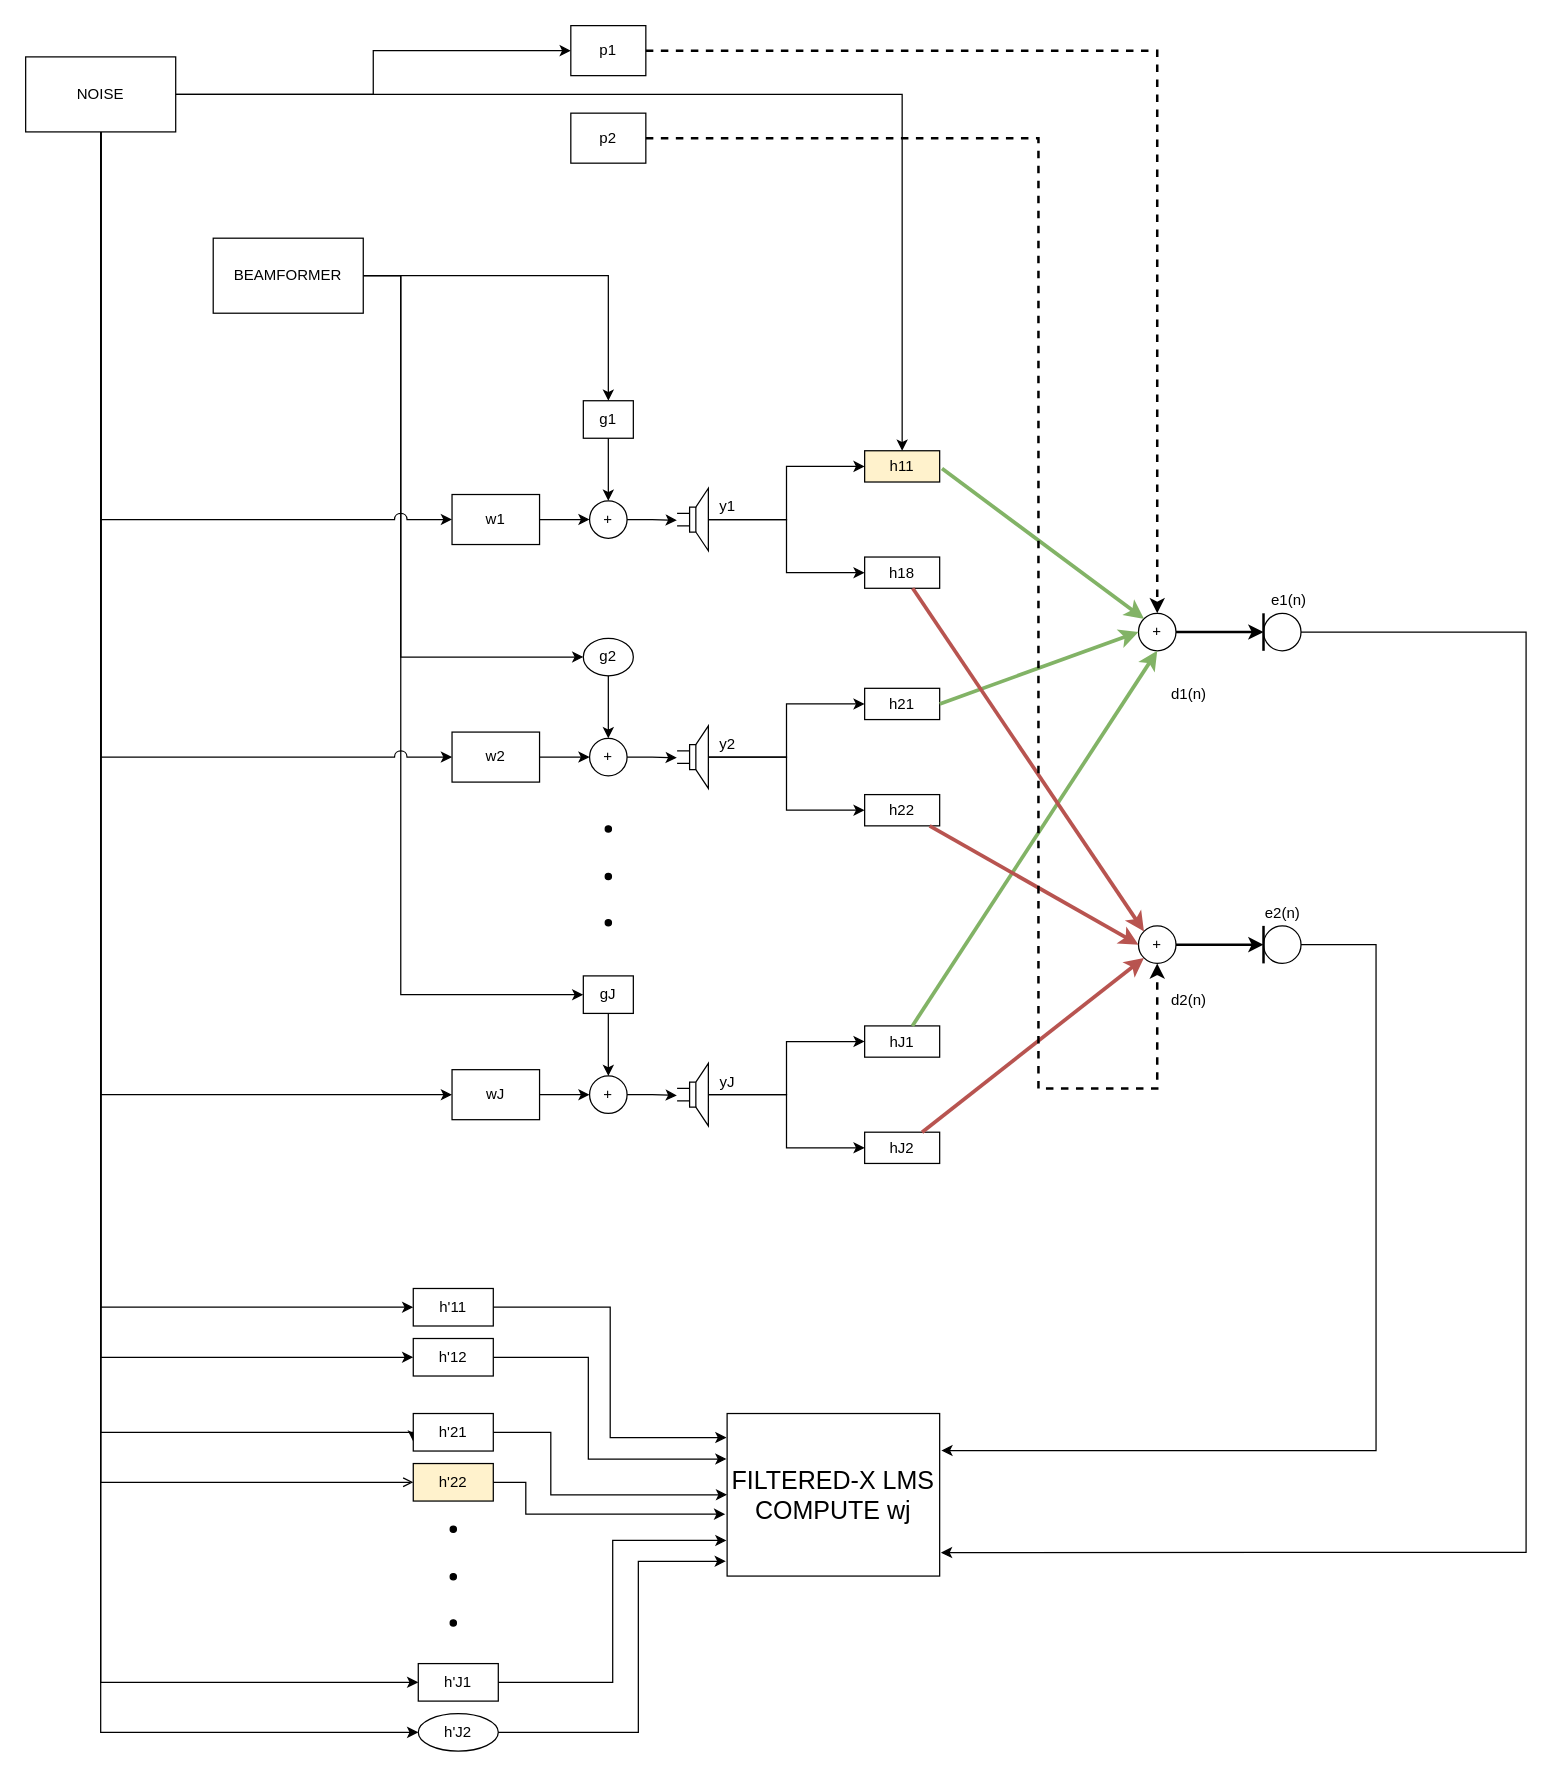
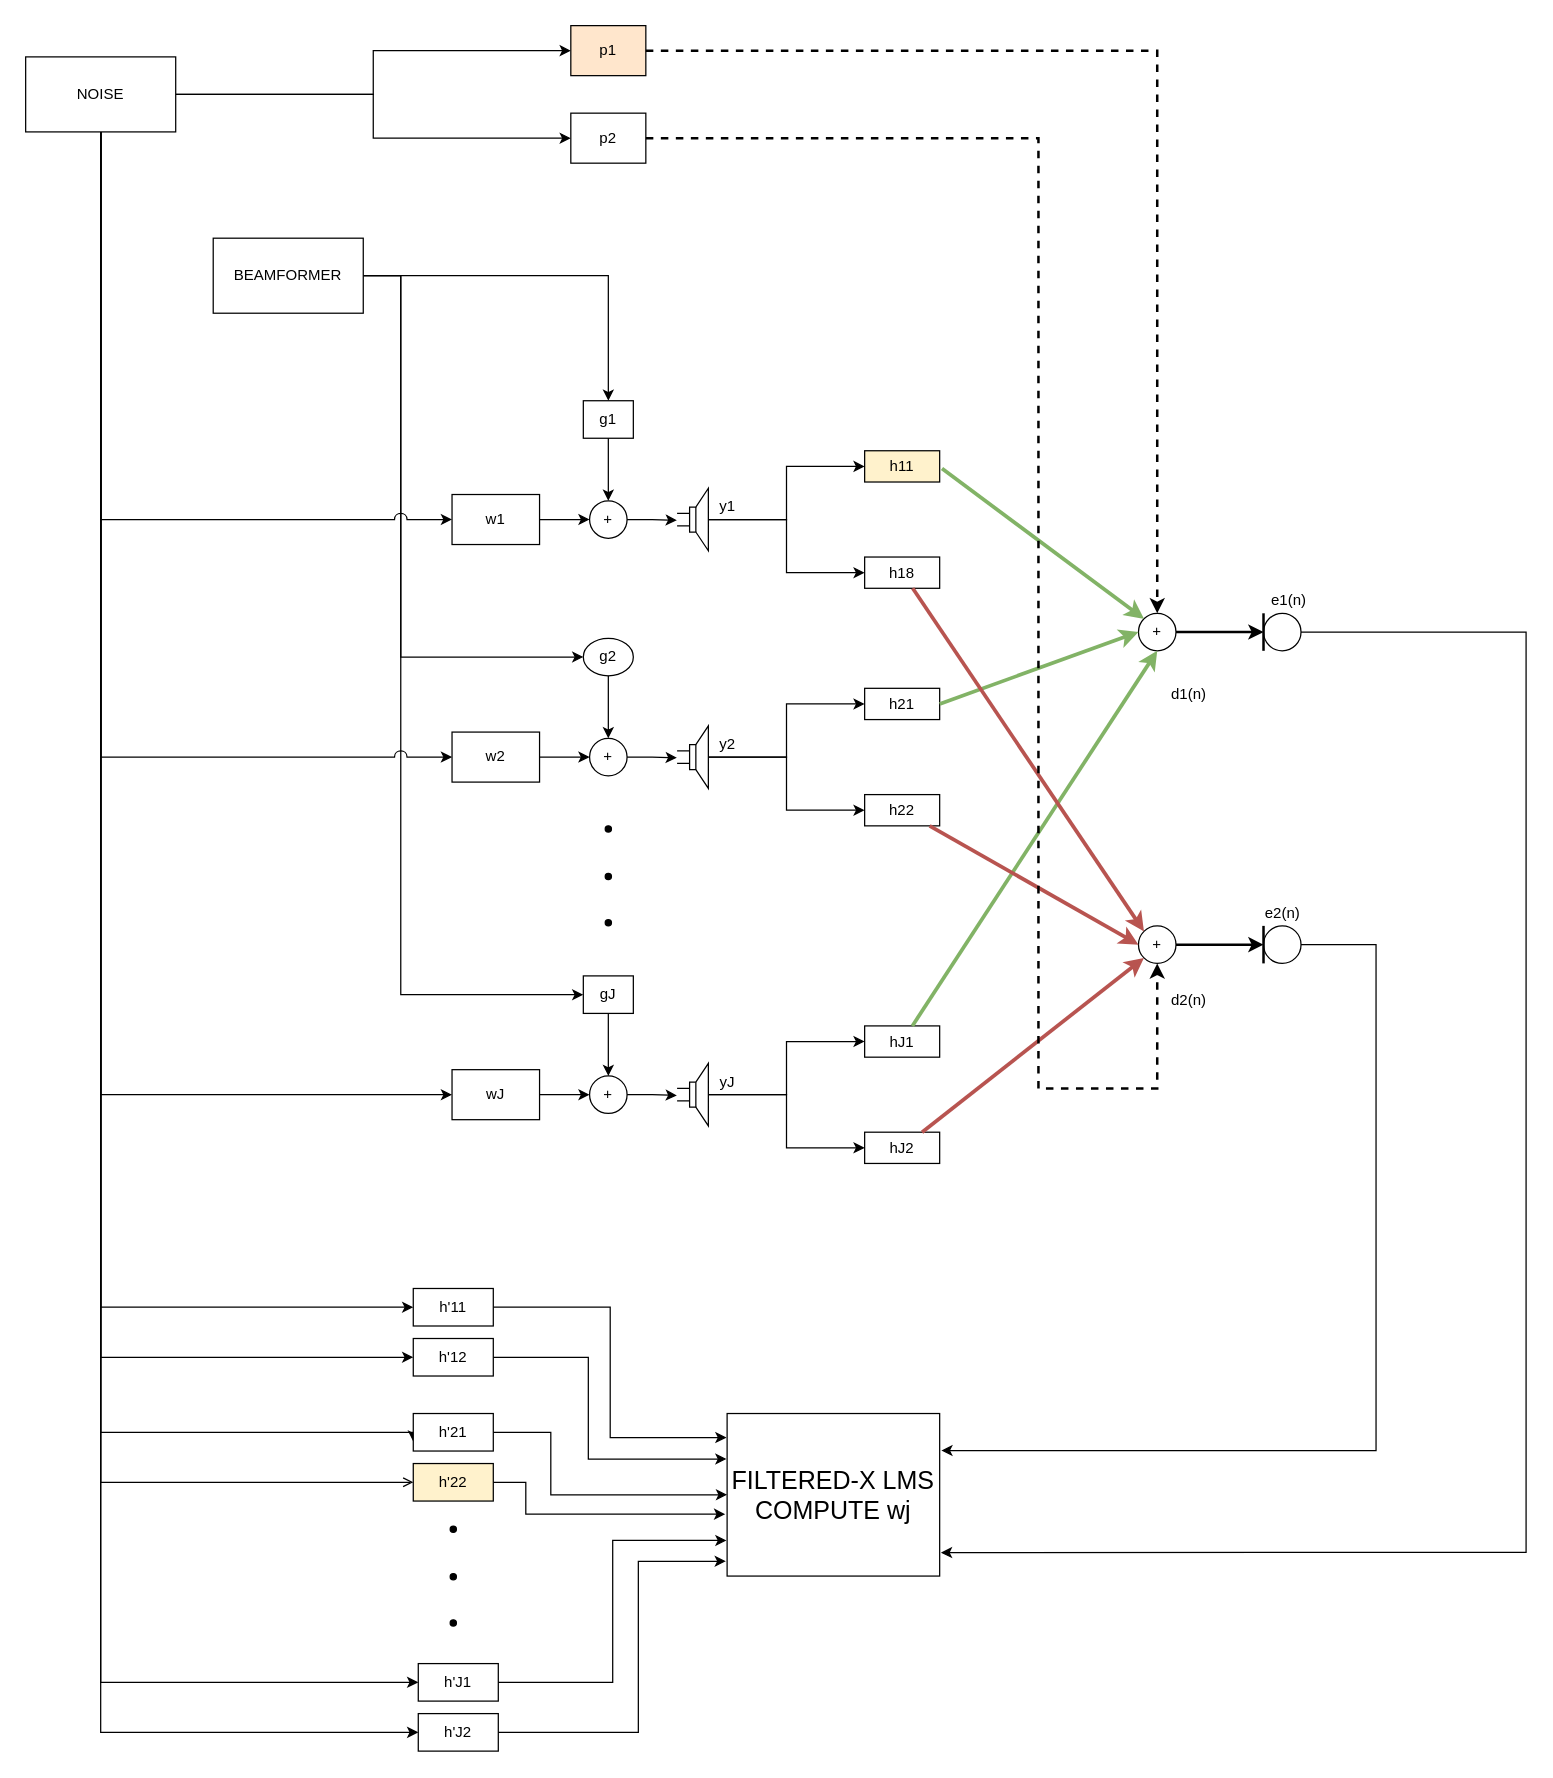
(608, 51) -> (608, 51)
(812, 94) -> (447, 138)
(458, 1732) -> (458, 1732)
